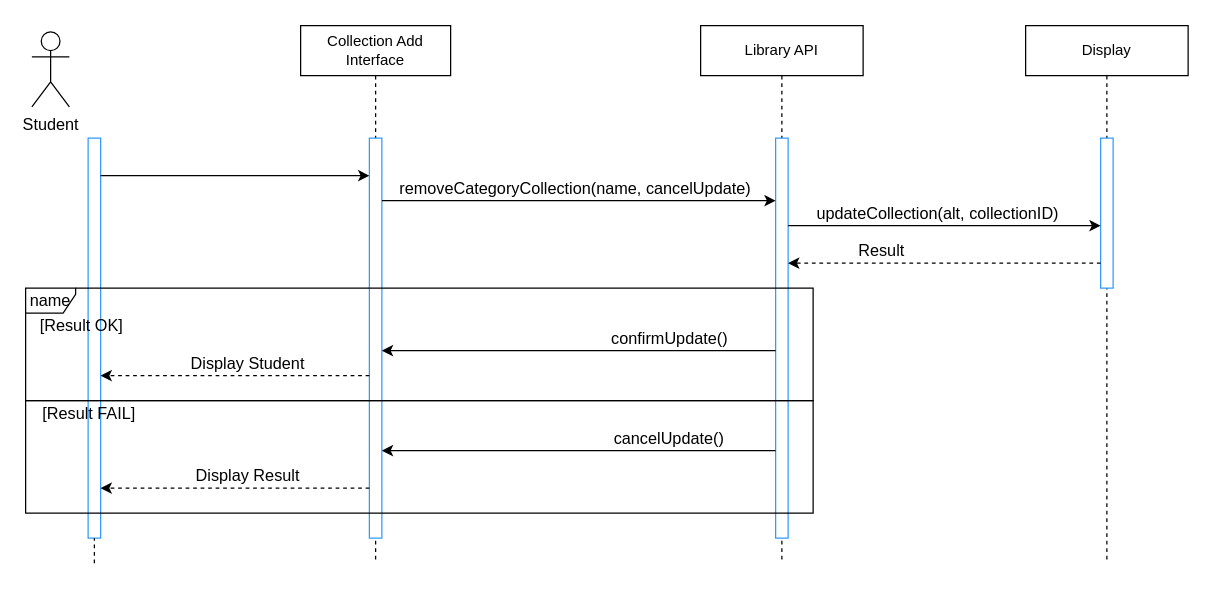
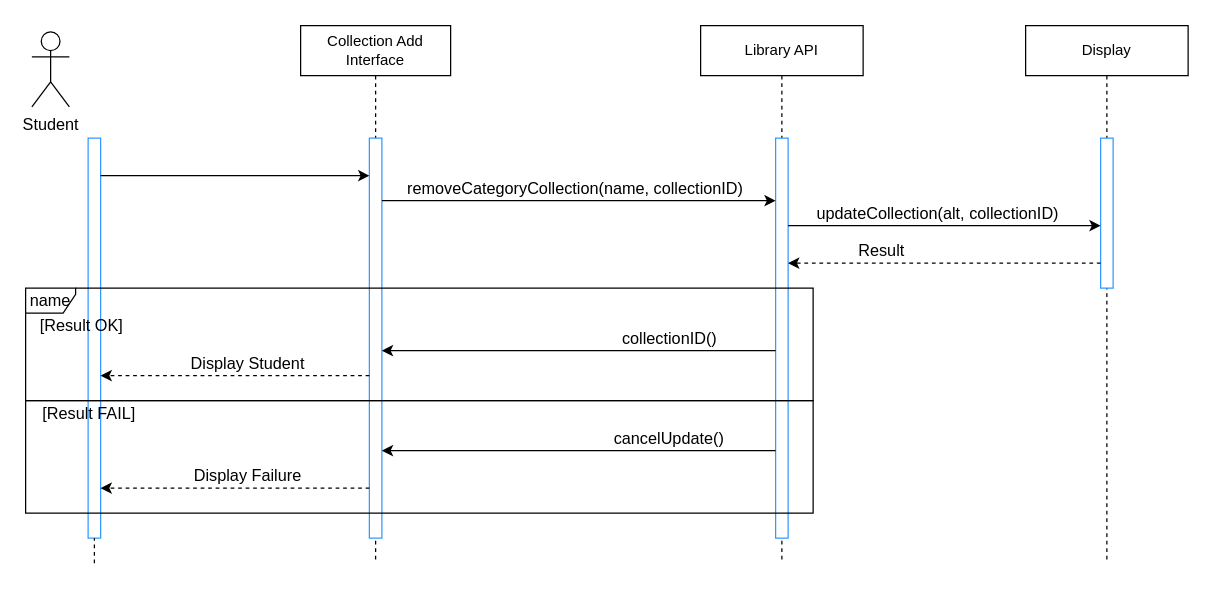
(576, 188) -> (576, 188)
(670, 338) -> (670, 338)
(248, 476) -> (248, 476)
